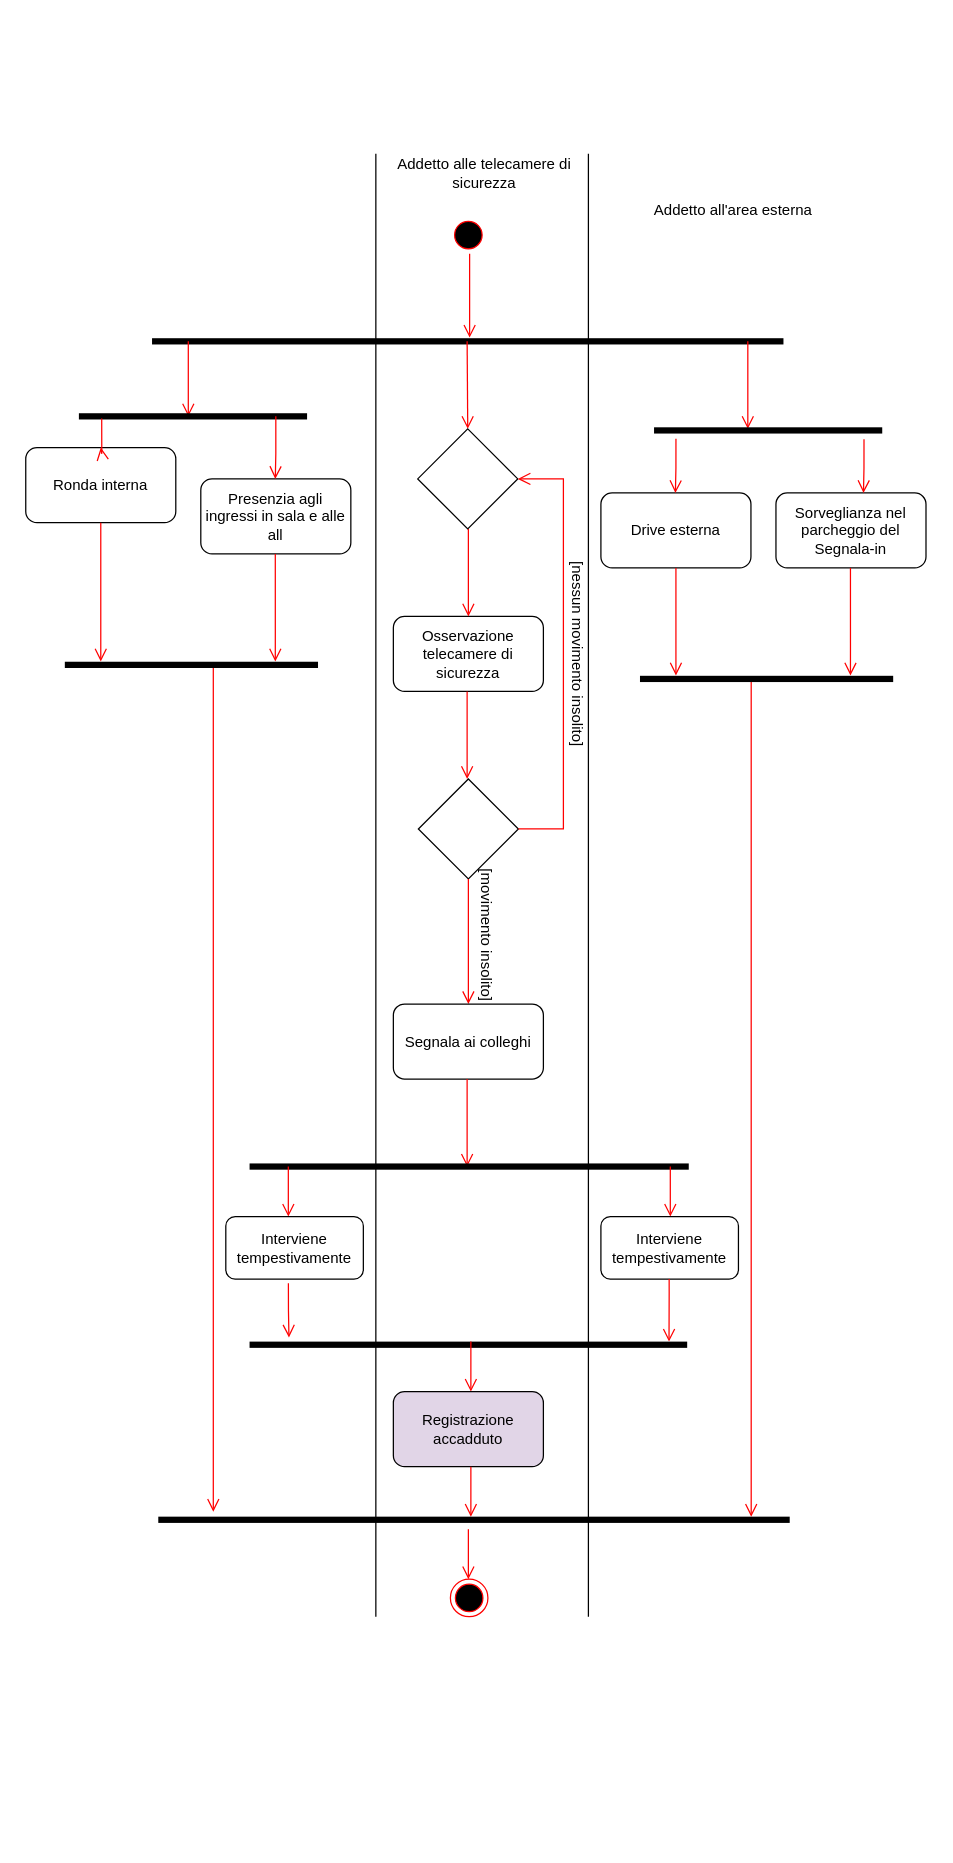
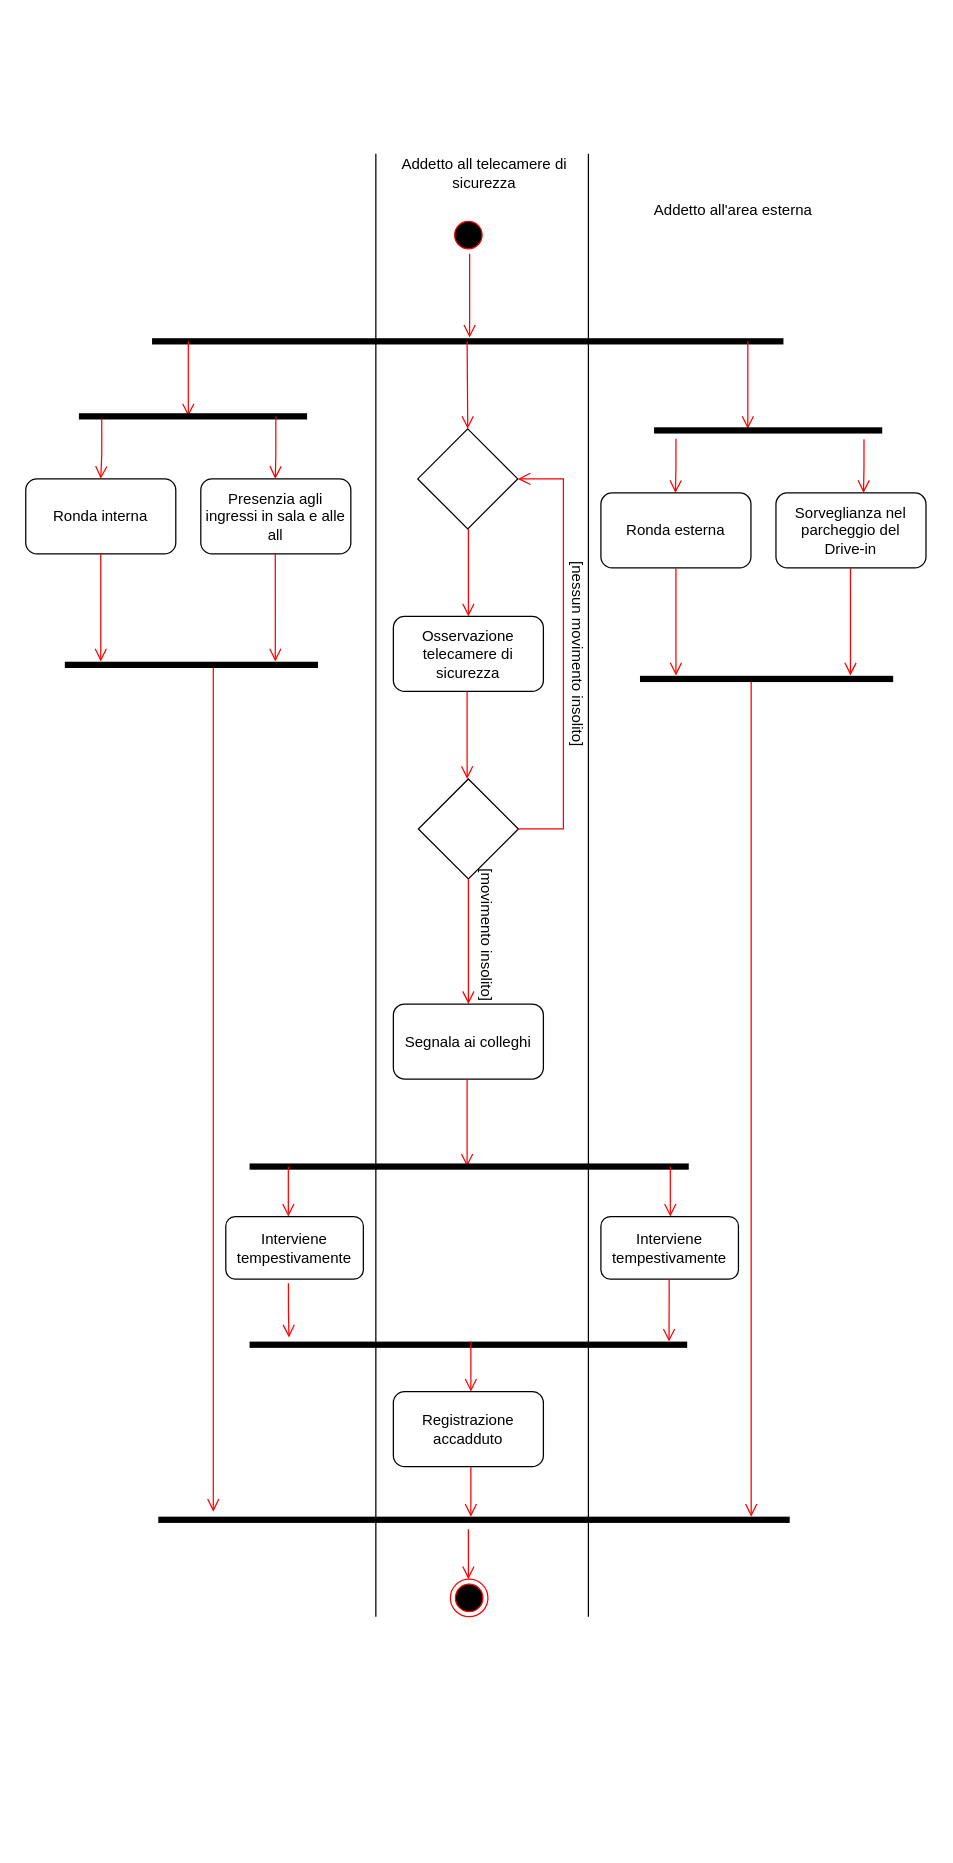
(484, 173) -> (484, 173)
(101, 485) -> (101, 516)
(676, 531) -> (676, 531)
(851, 531) -> (851, 531)
(468, 1429) -> (468, 1429)
